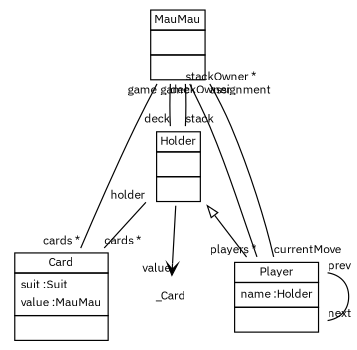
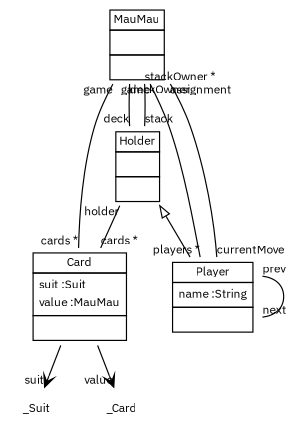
(174, 235) -> (103, 361)
(277, 294) -> (213, 294)
none -> (37, 409)
